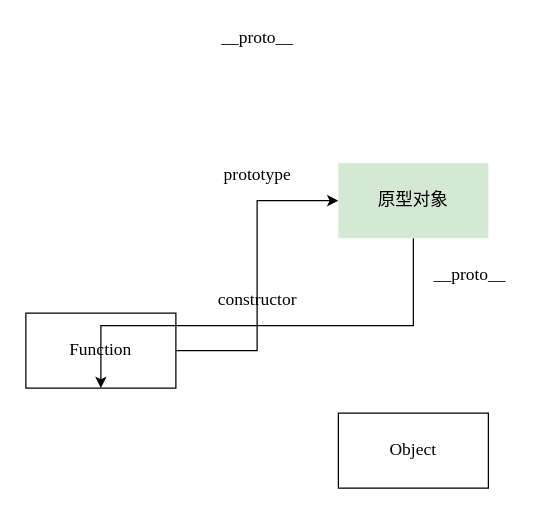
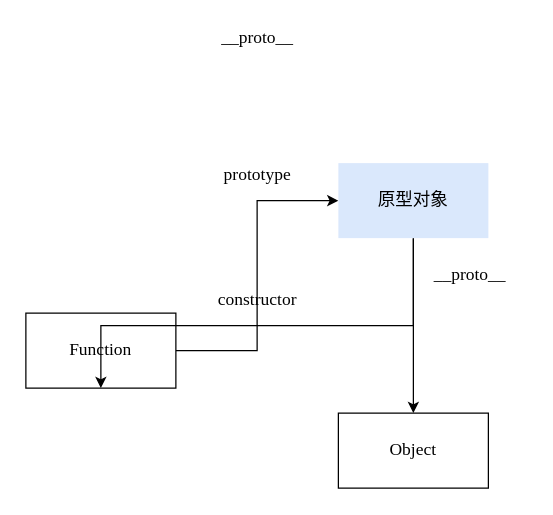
(413, 201) -> (413, 201)
none -> (413, 366)
